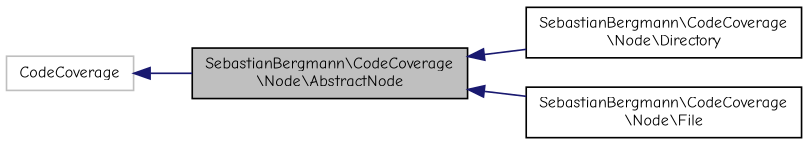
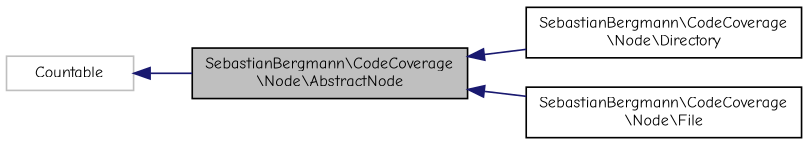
(70, 73) -> (70, 73)
